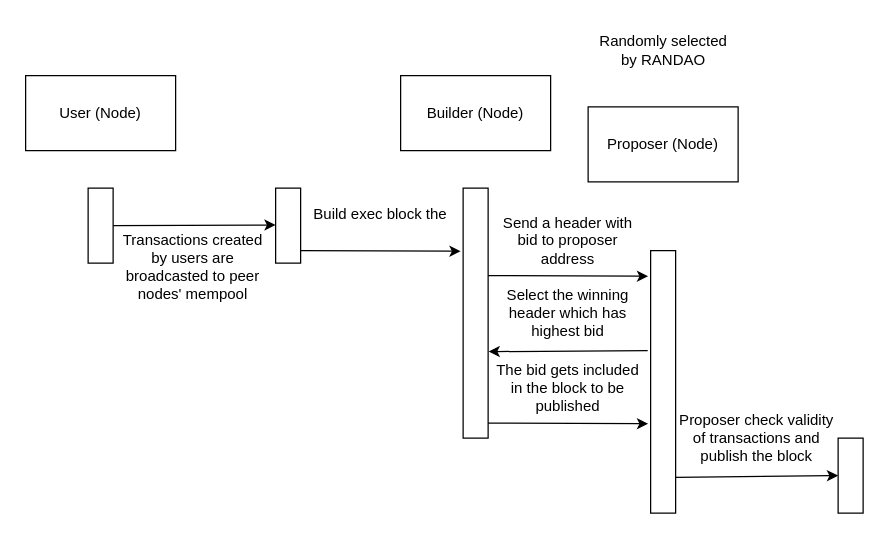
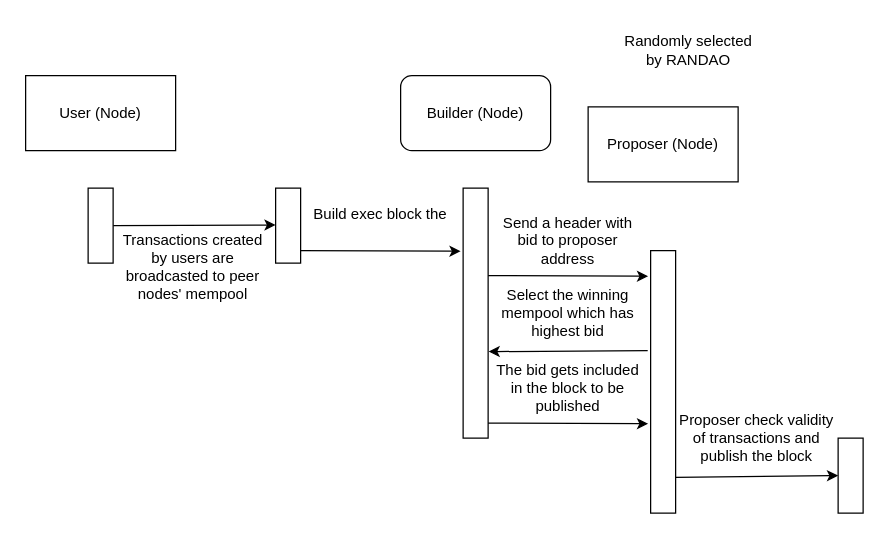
(663, 51) -> (688, 51)
(476, 113) -> (476, 113)
(568, 313) -> (568, 313)
